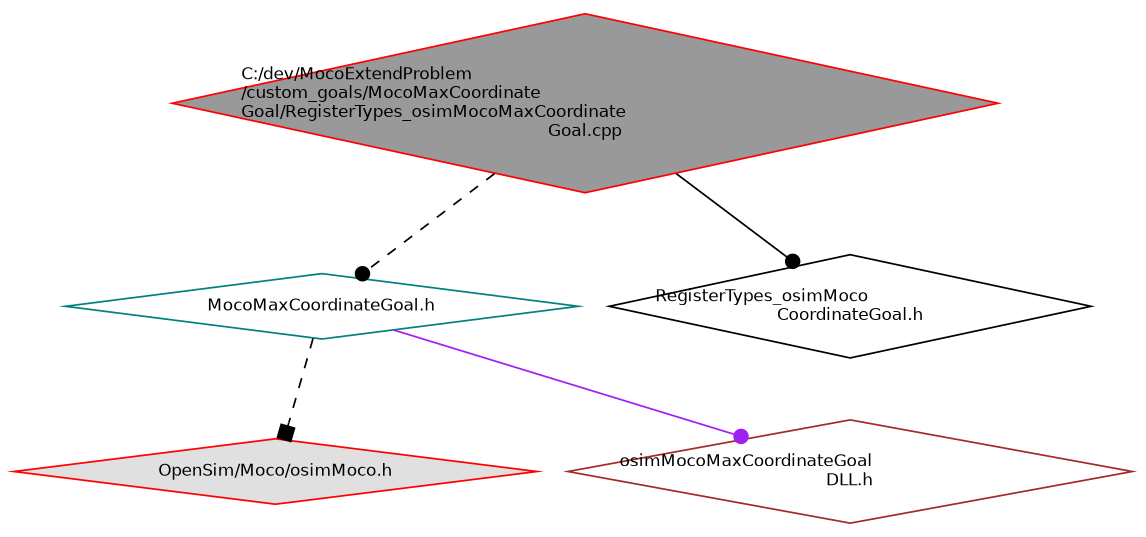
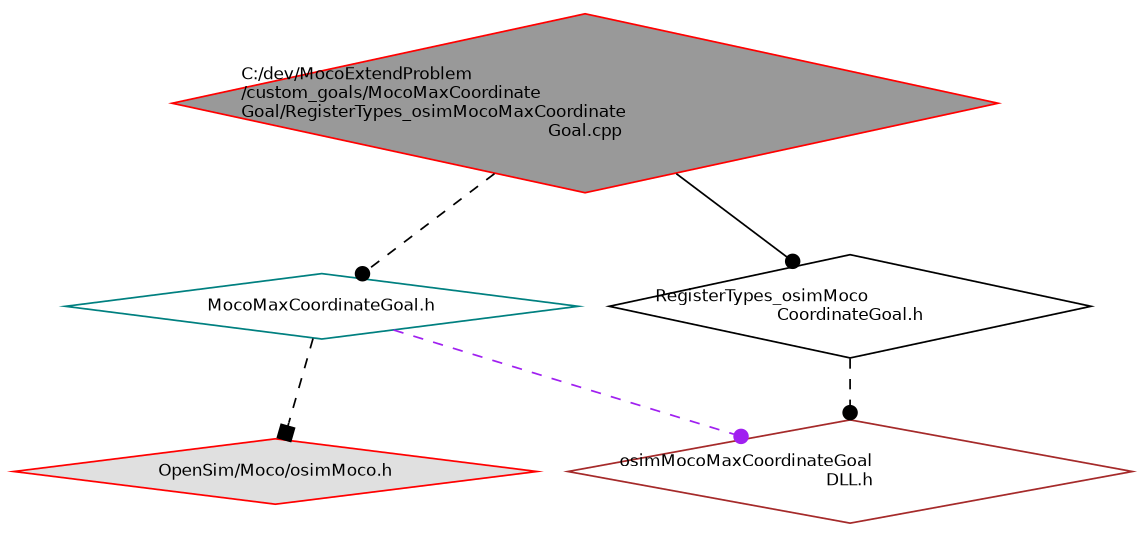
(564, 382) -> (564, 382)
none -> (850, 382)
